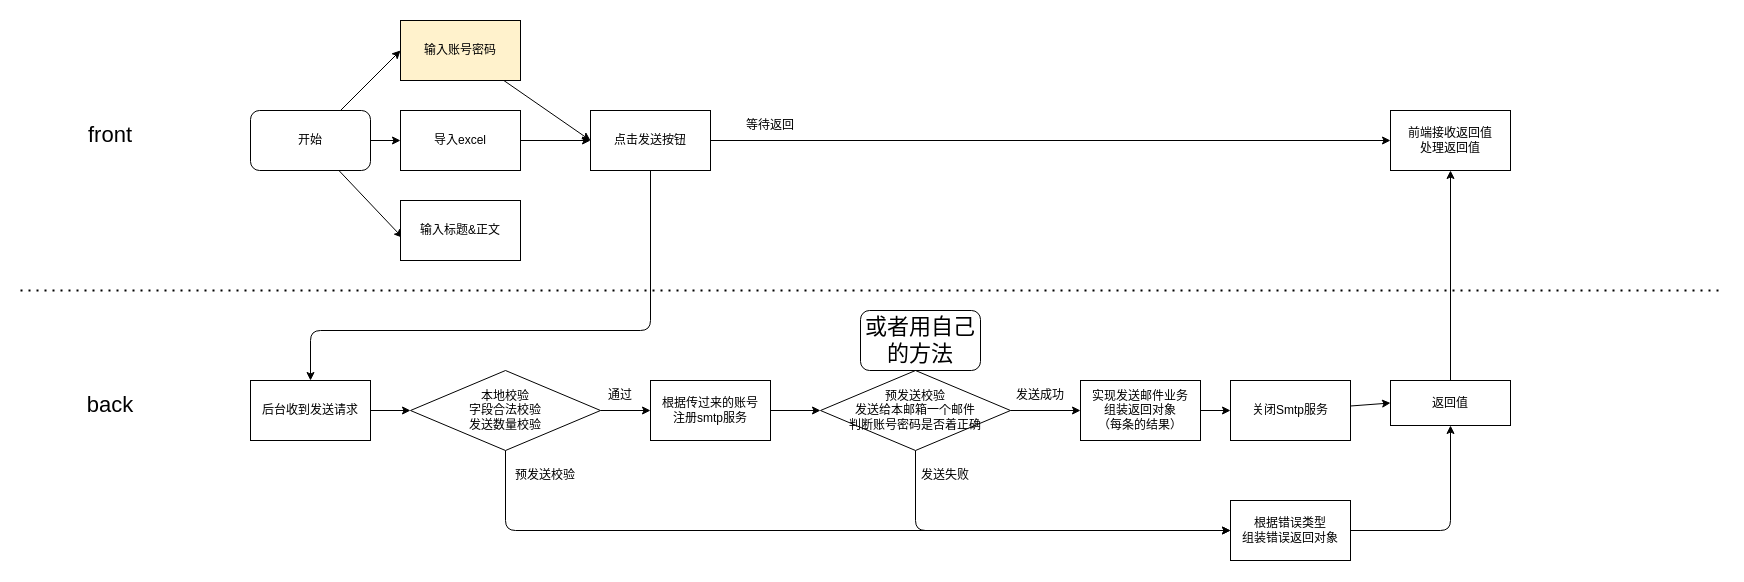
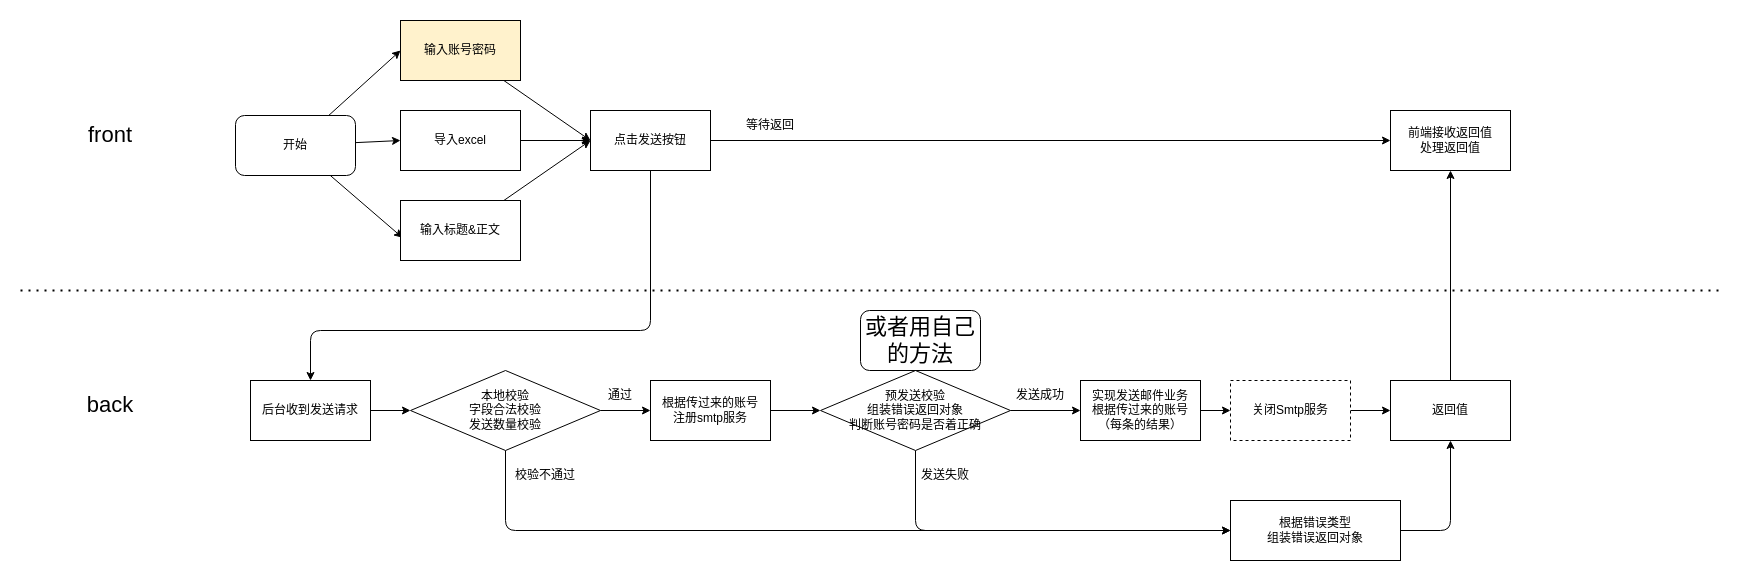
(311, 141) -> (296, 146)
none -> (544, 173)
(1451, 403) -> (1451, 411)
(916, 411) -> (916, 411)
(1141, 411) -> (1141, 411)
(1291, 411) -> (1291, 411)
(546, 476) -> (546, 476)
(1291, 531) -> (1316, 531)
